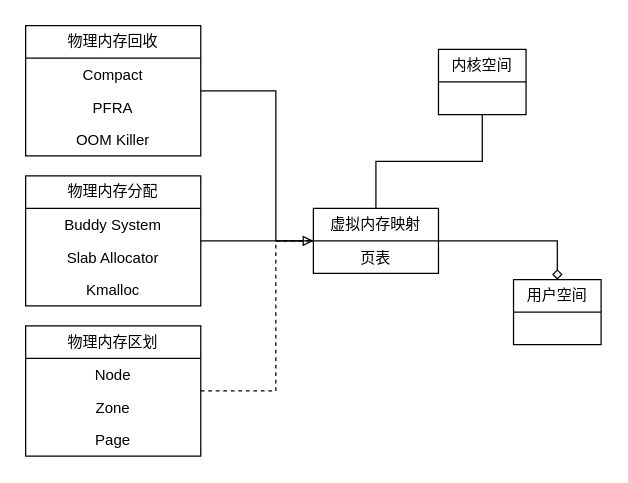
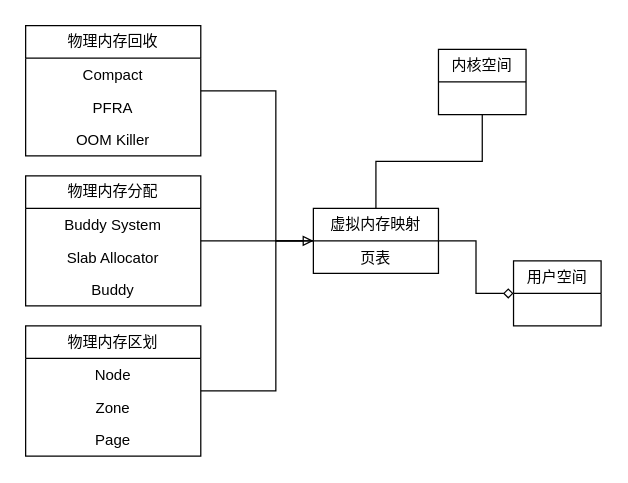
(113, 291) -> (113, 291)
(557, 312) -> (557, 293)
(276, 354) -> (276, 354)
